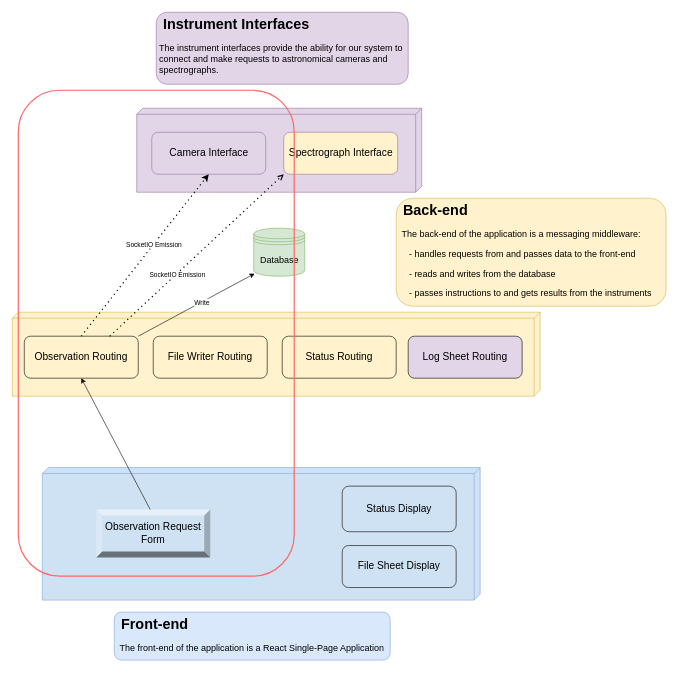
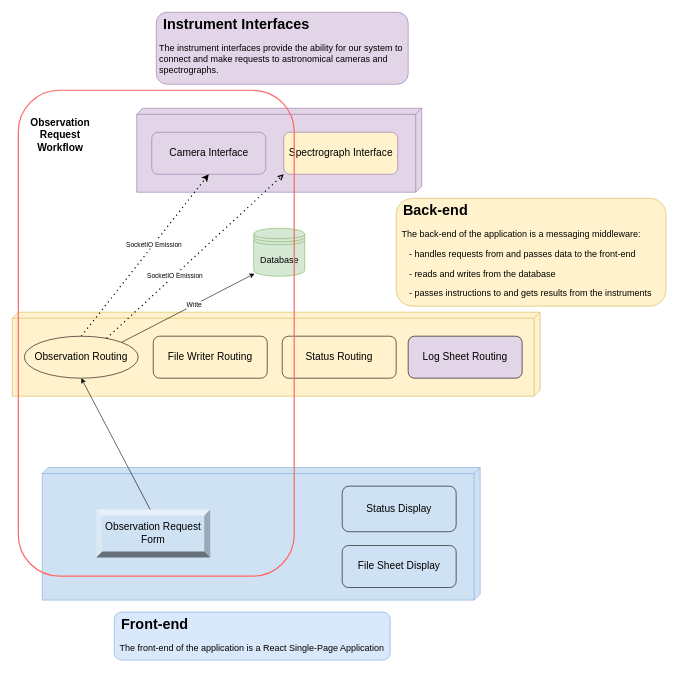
none -> (60, 135)
(81, 357) -> (81, 357)
